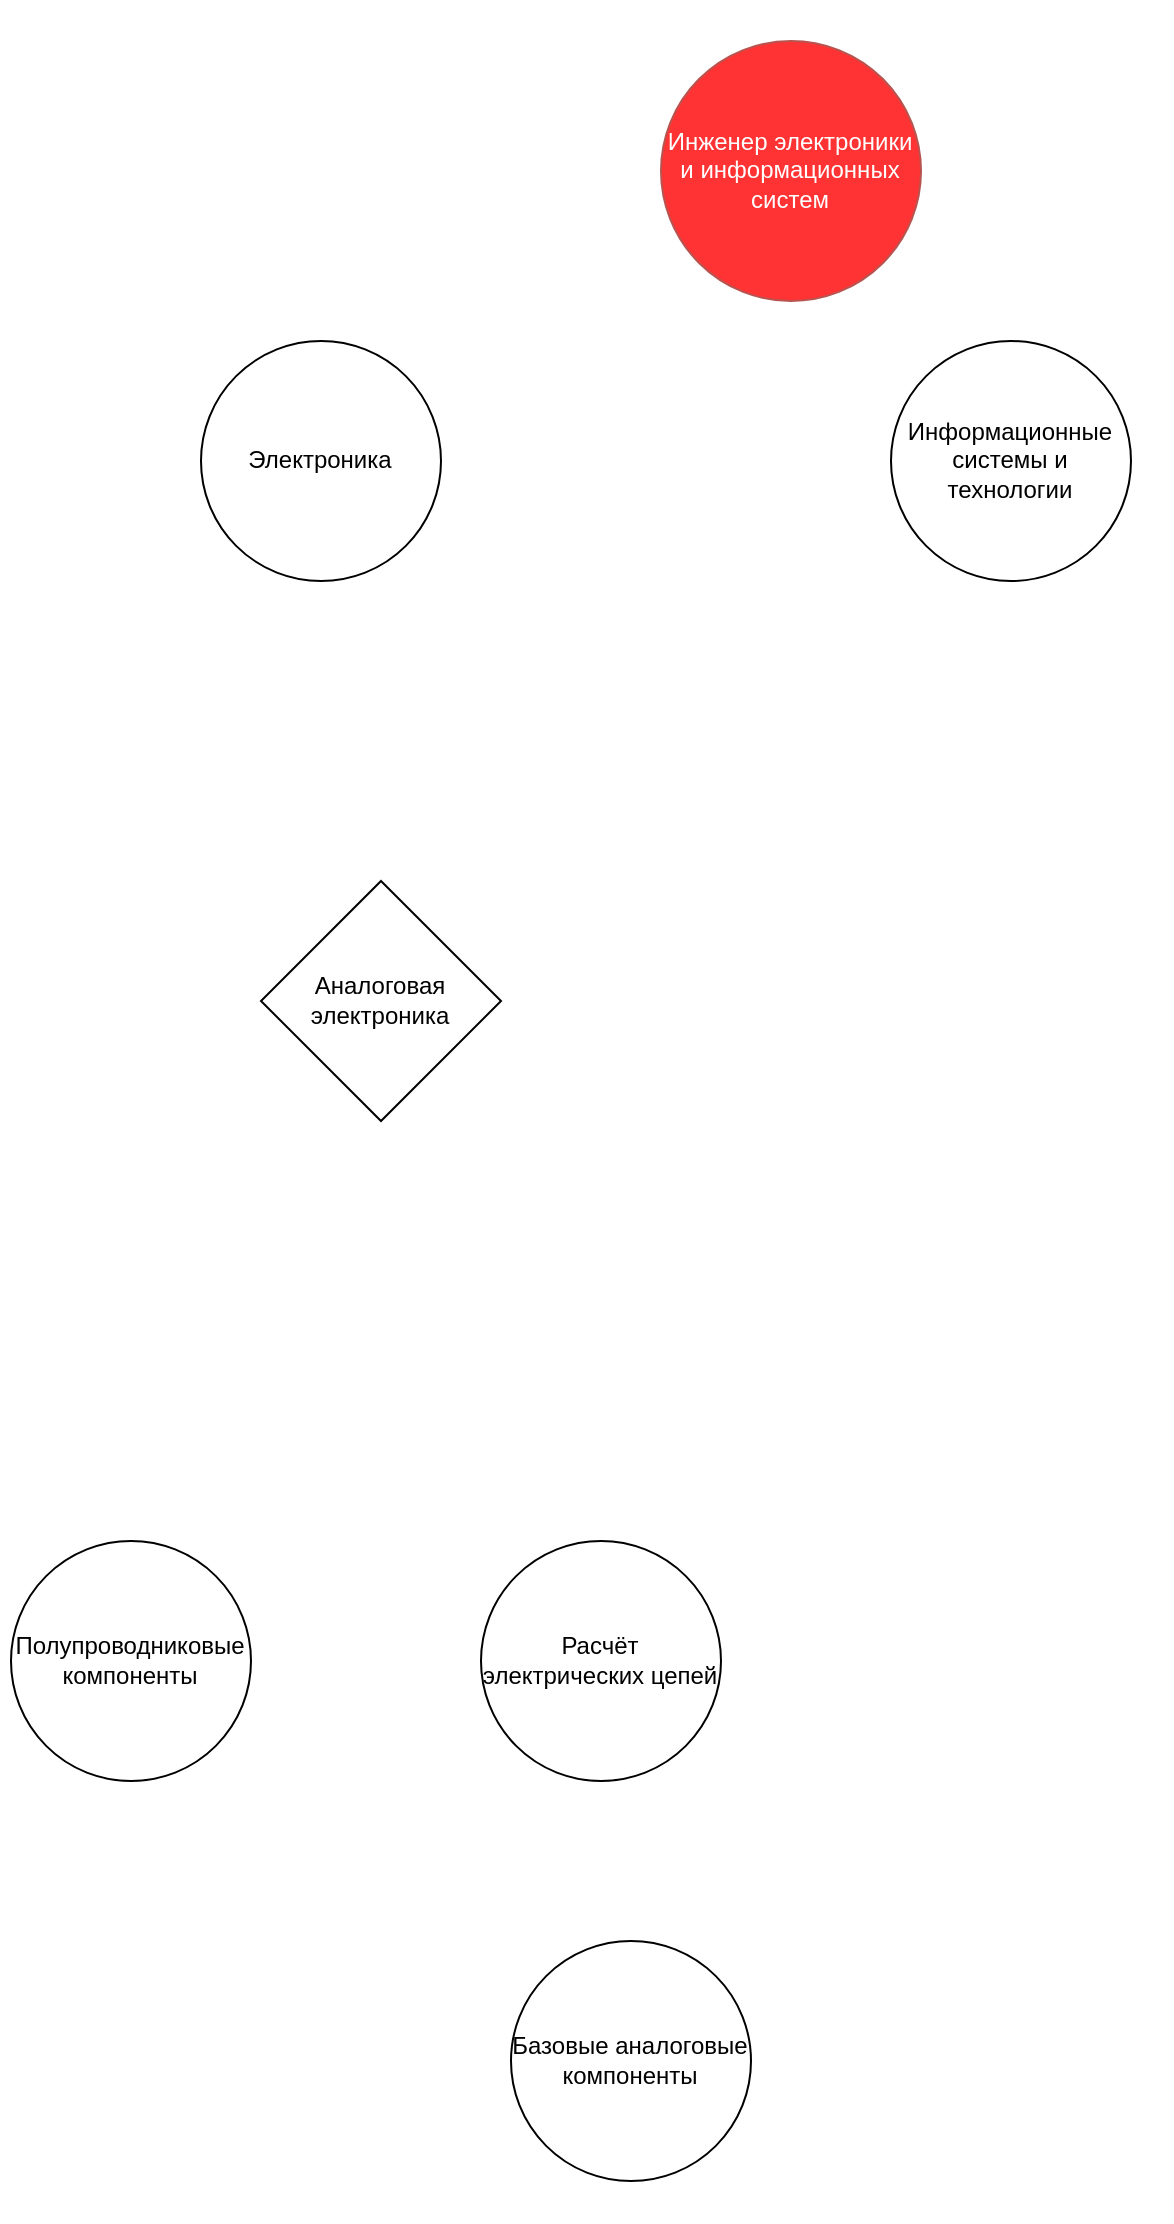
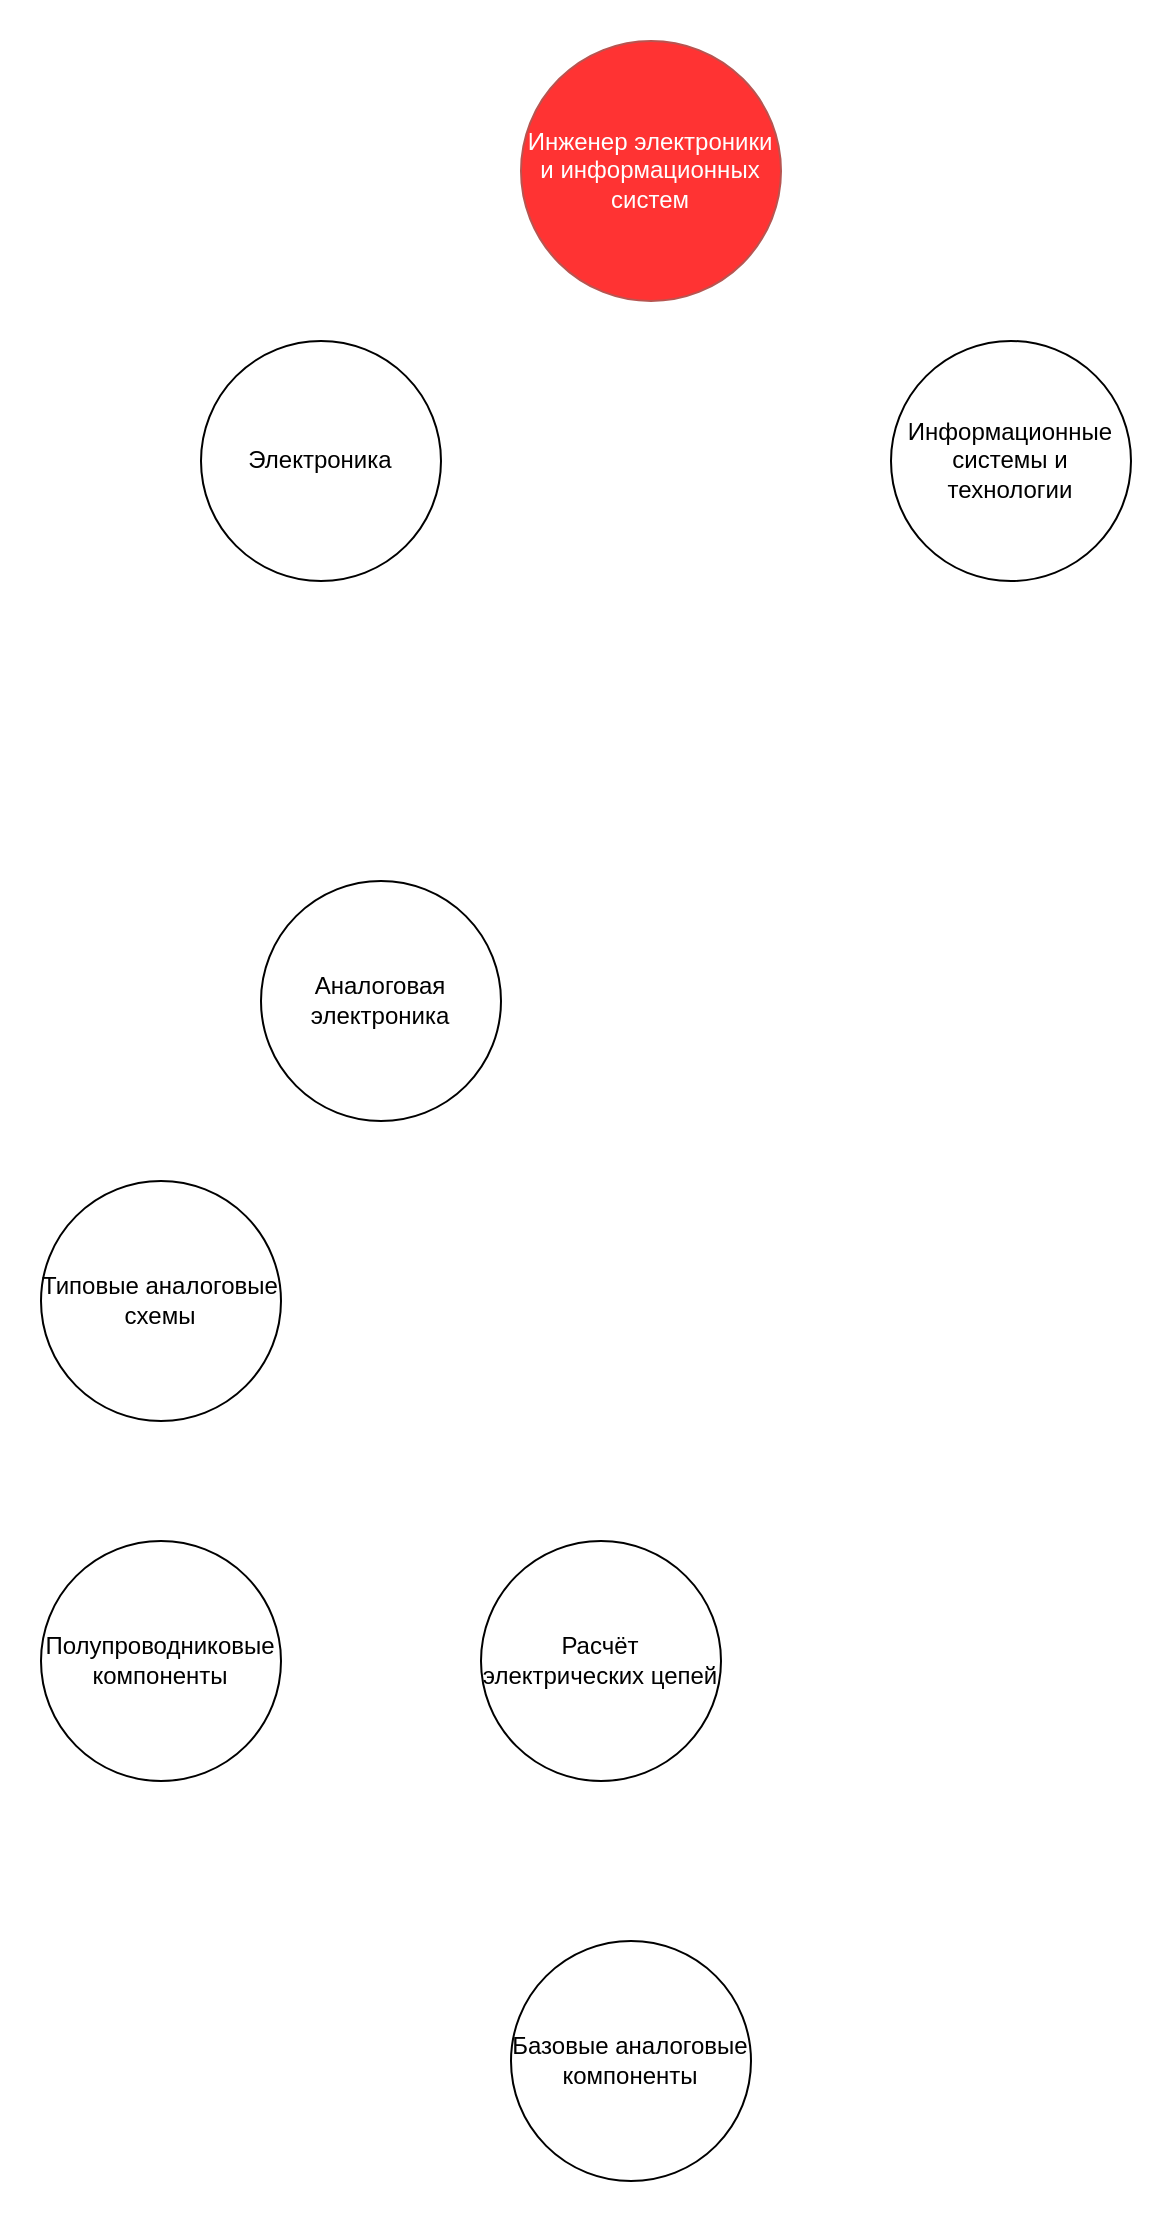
(791, 171) -> (651, 171)
(381, 1001) -> (381, 1001)
none -> (161, 1301)
(131, 1661) -> (161, 1661)
